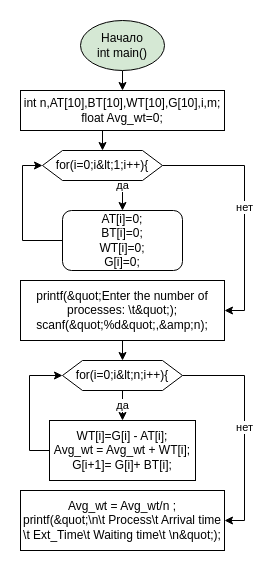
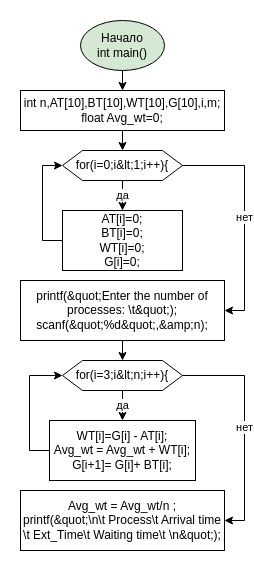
(103, 166) -> (123, 166)
(123, 241) -> (123, 241)
(123, 376) -> (123, 376)
